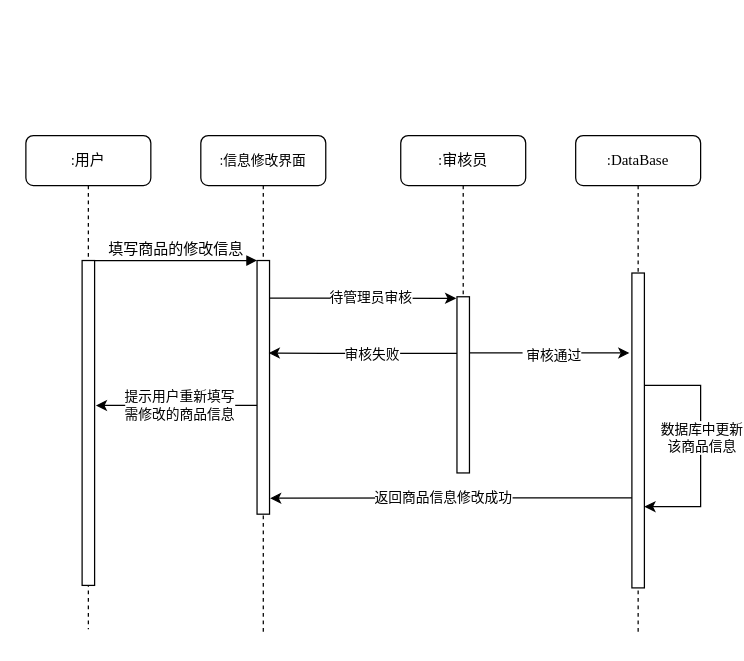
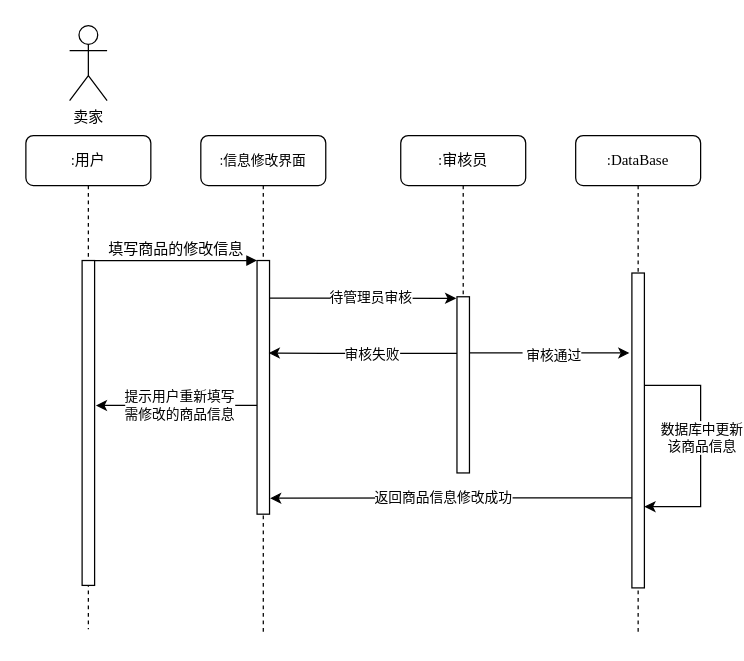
none -> (88, 63)
